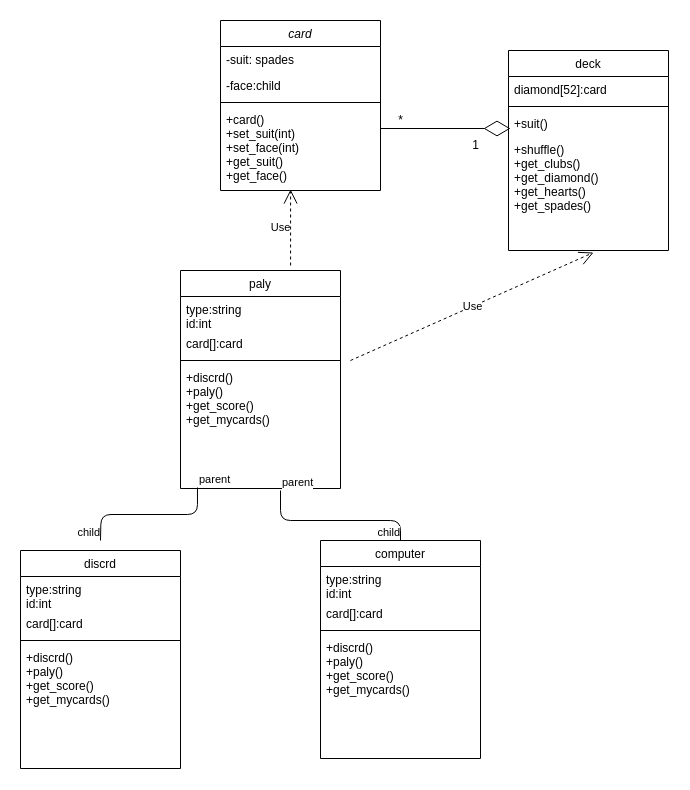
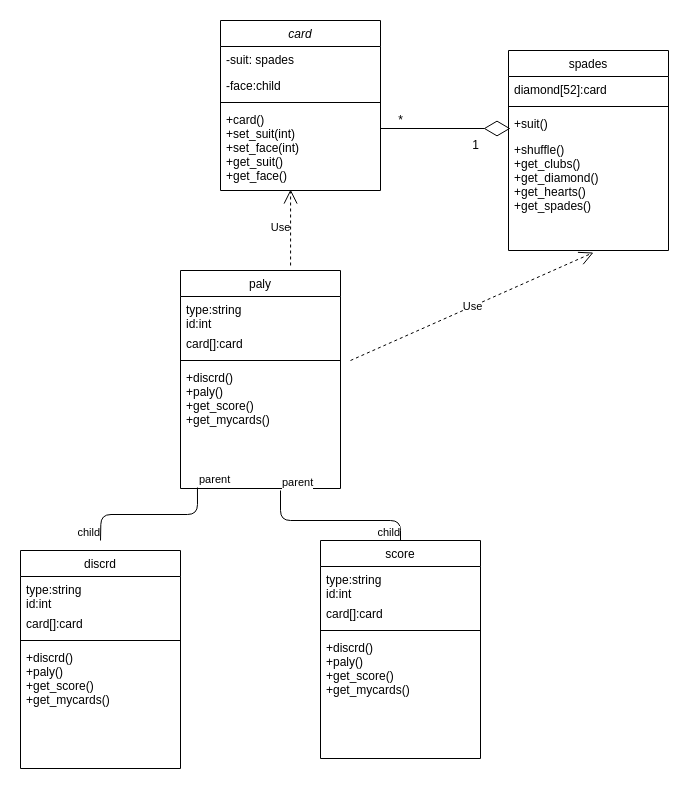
(588, 64) -> (588, 64)
(400, 554) -> (400, 554)
